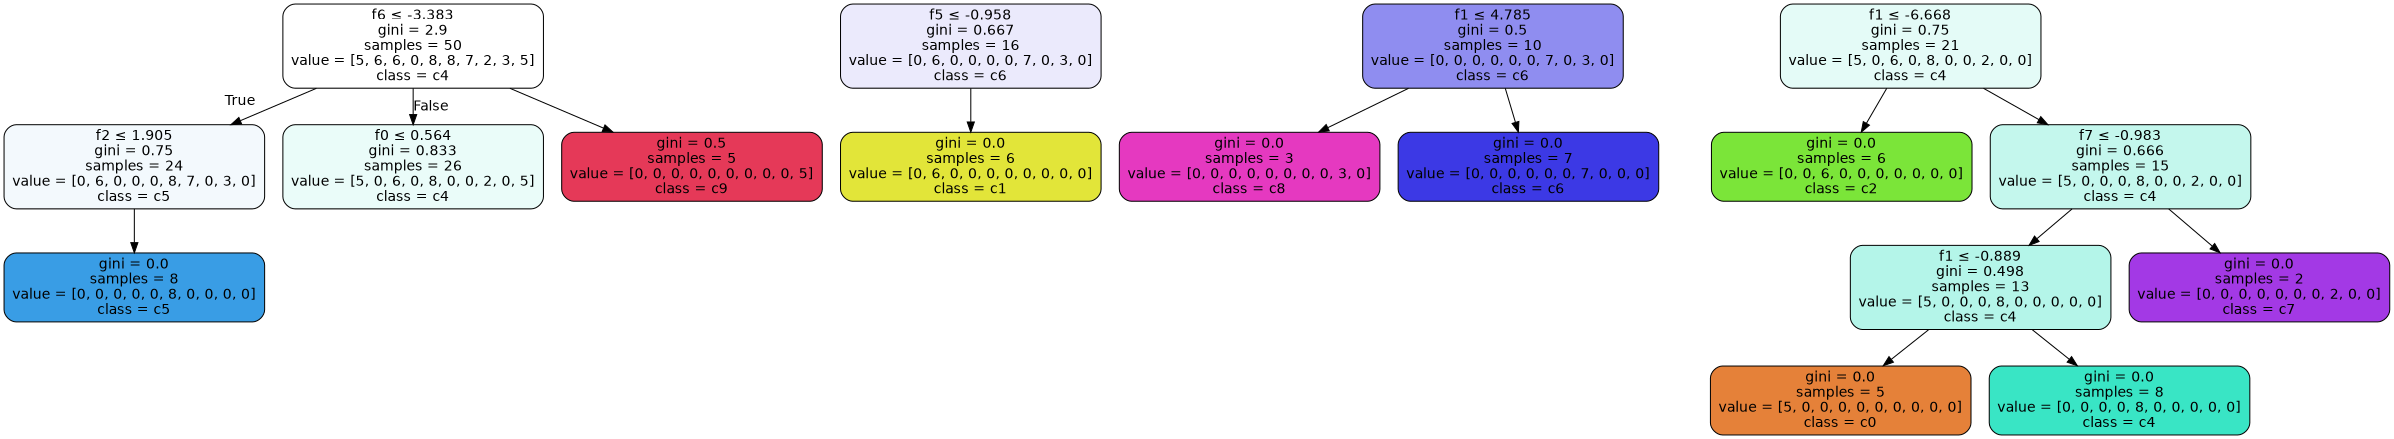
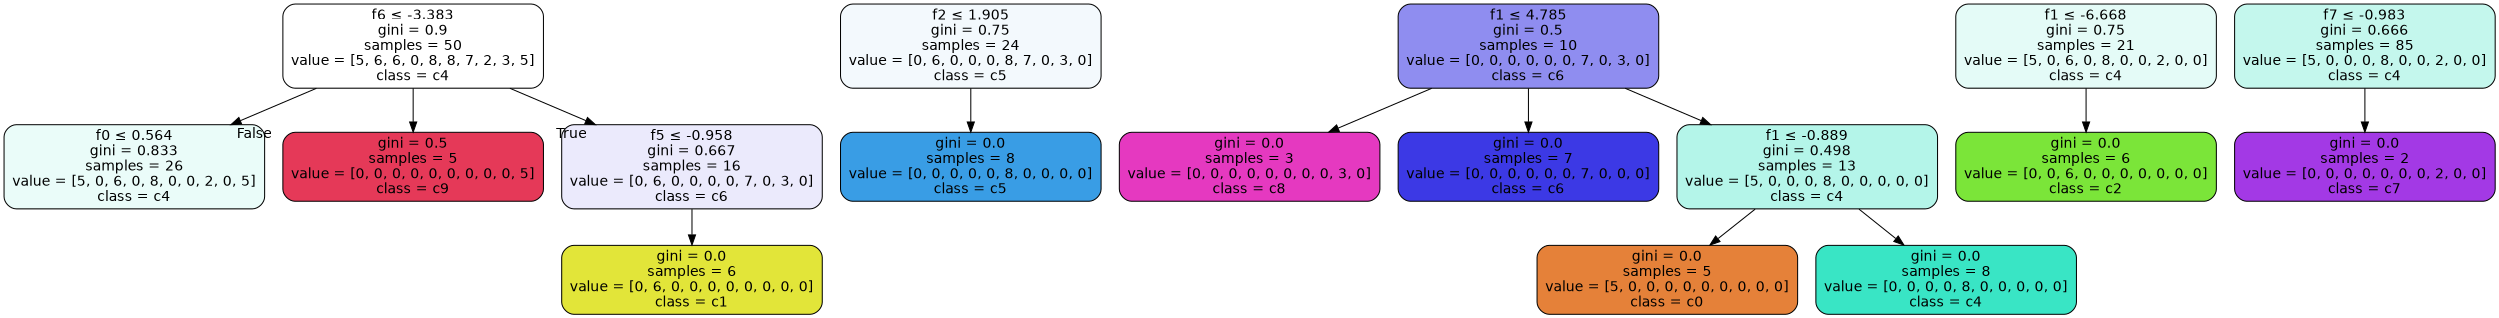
(413, 30) -> (413, 30)
(278, 104) -> (548, 104)
(2011, 104) -> none
(2121, 166) -> (2365, 46)
(2054, 224) -> (1663, 104)
